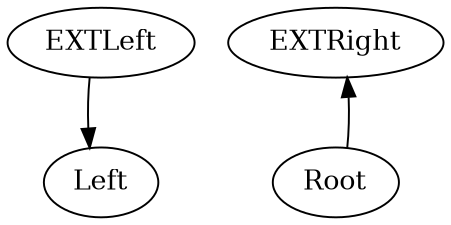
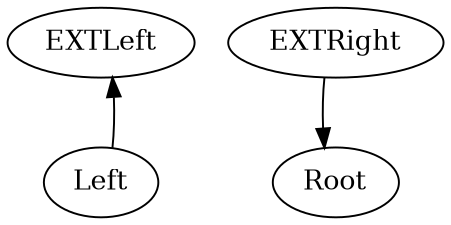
(88, 103) -> (114, 123)
(349, 123) -> (323, 103)
